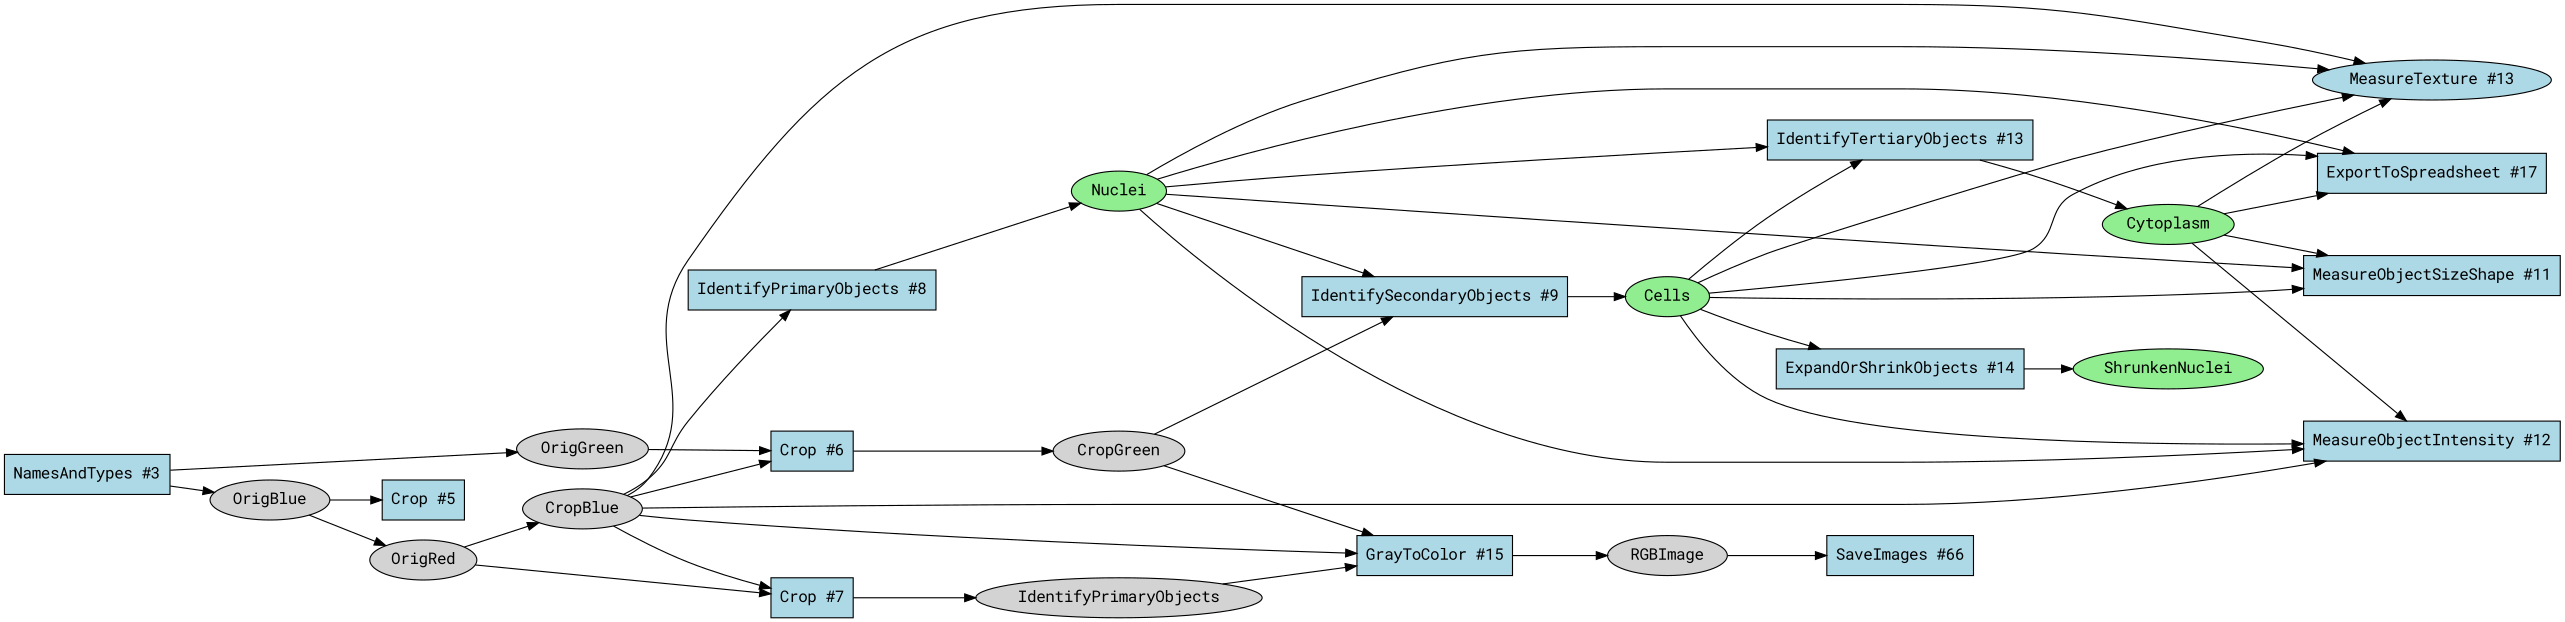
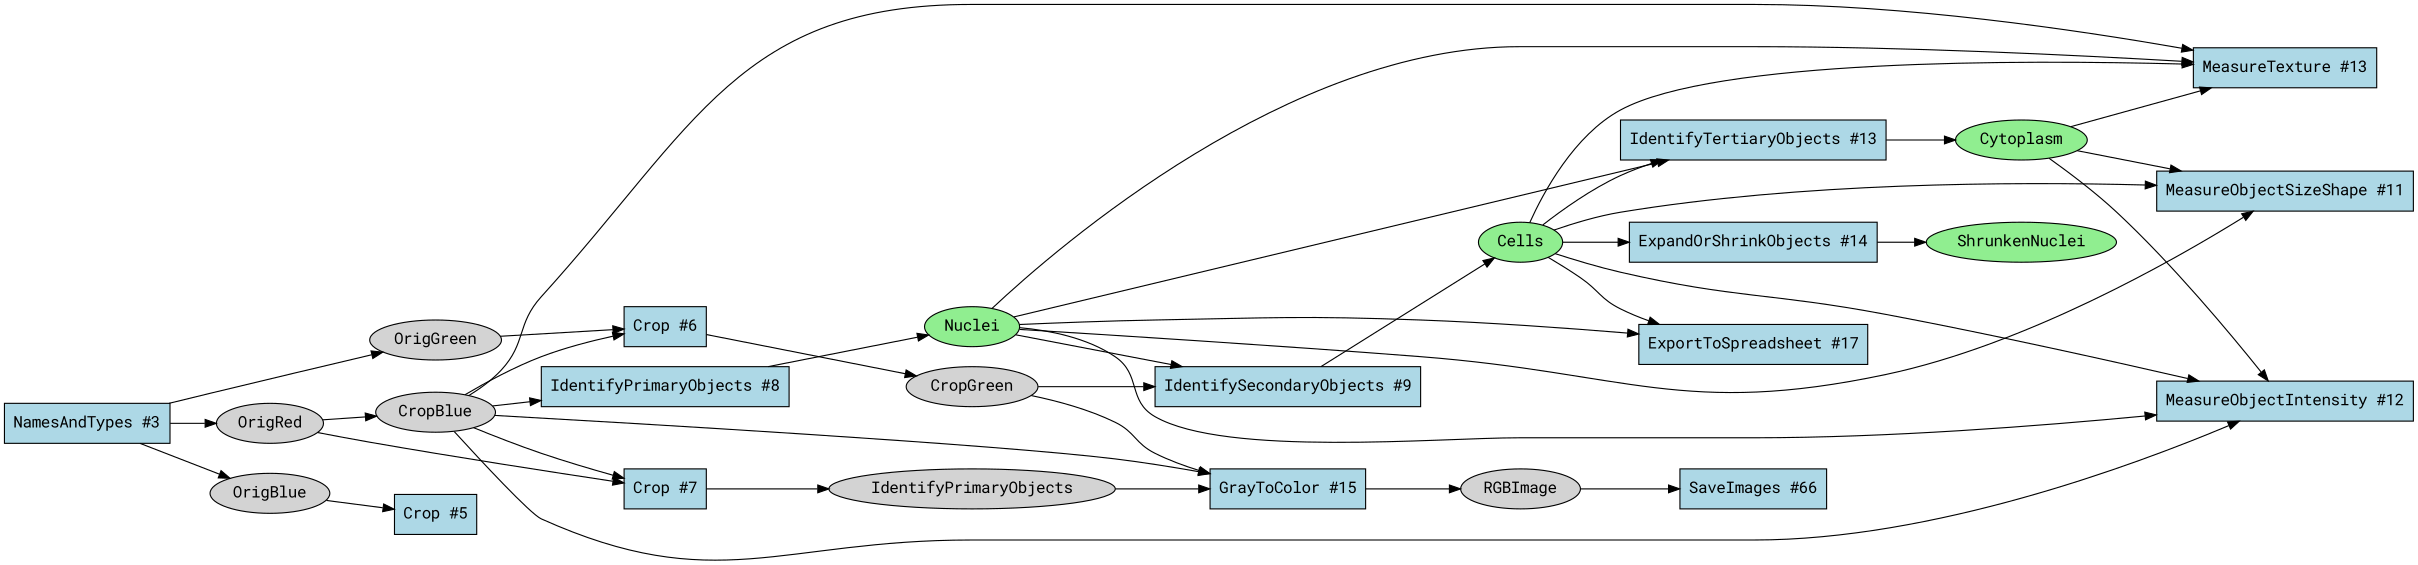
(2432, 80) -> (2285, 68)
(2270, 205) -> none
(342, 528) -> (187, 423)
